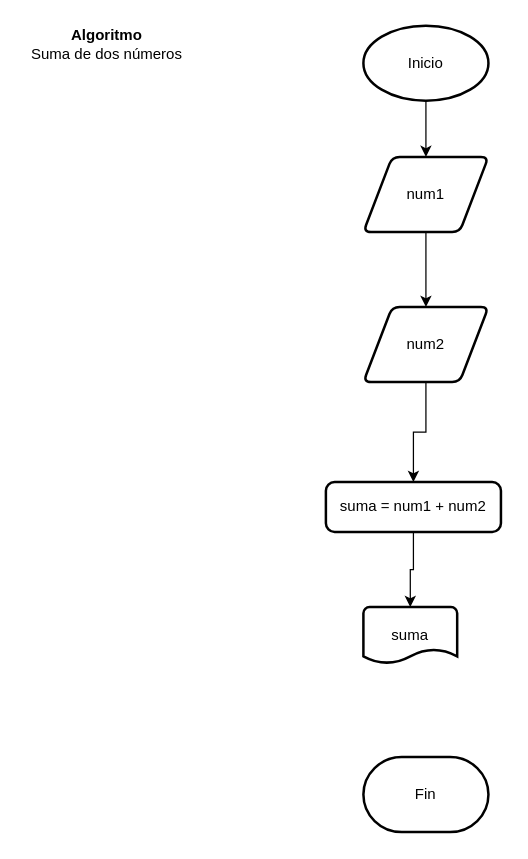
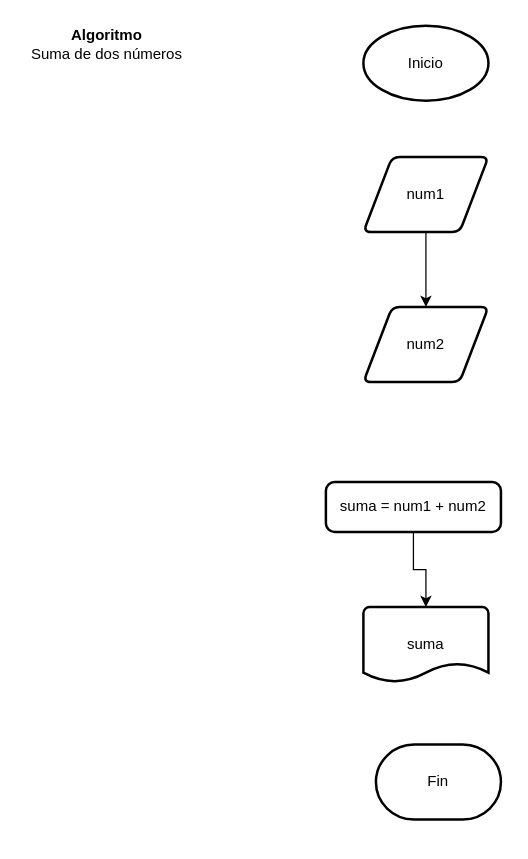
(426, 125) -> none
(424, 432) -> none
(410, 635) -> (426, 644)
(426, 794) -> (438, 782)
